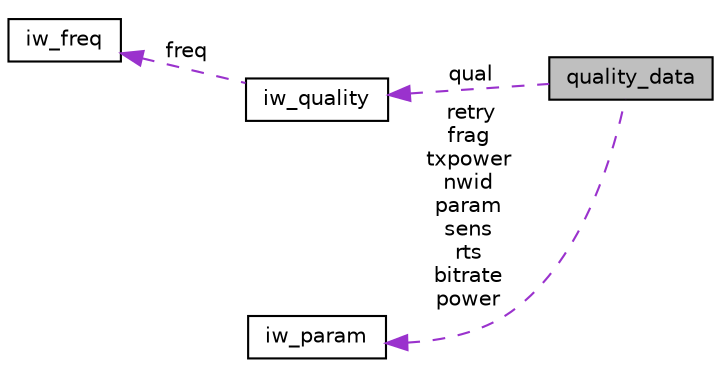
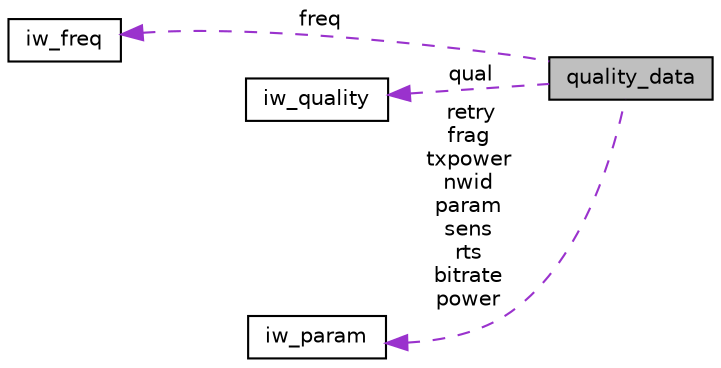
(194, 71) -> (347, 38)
